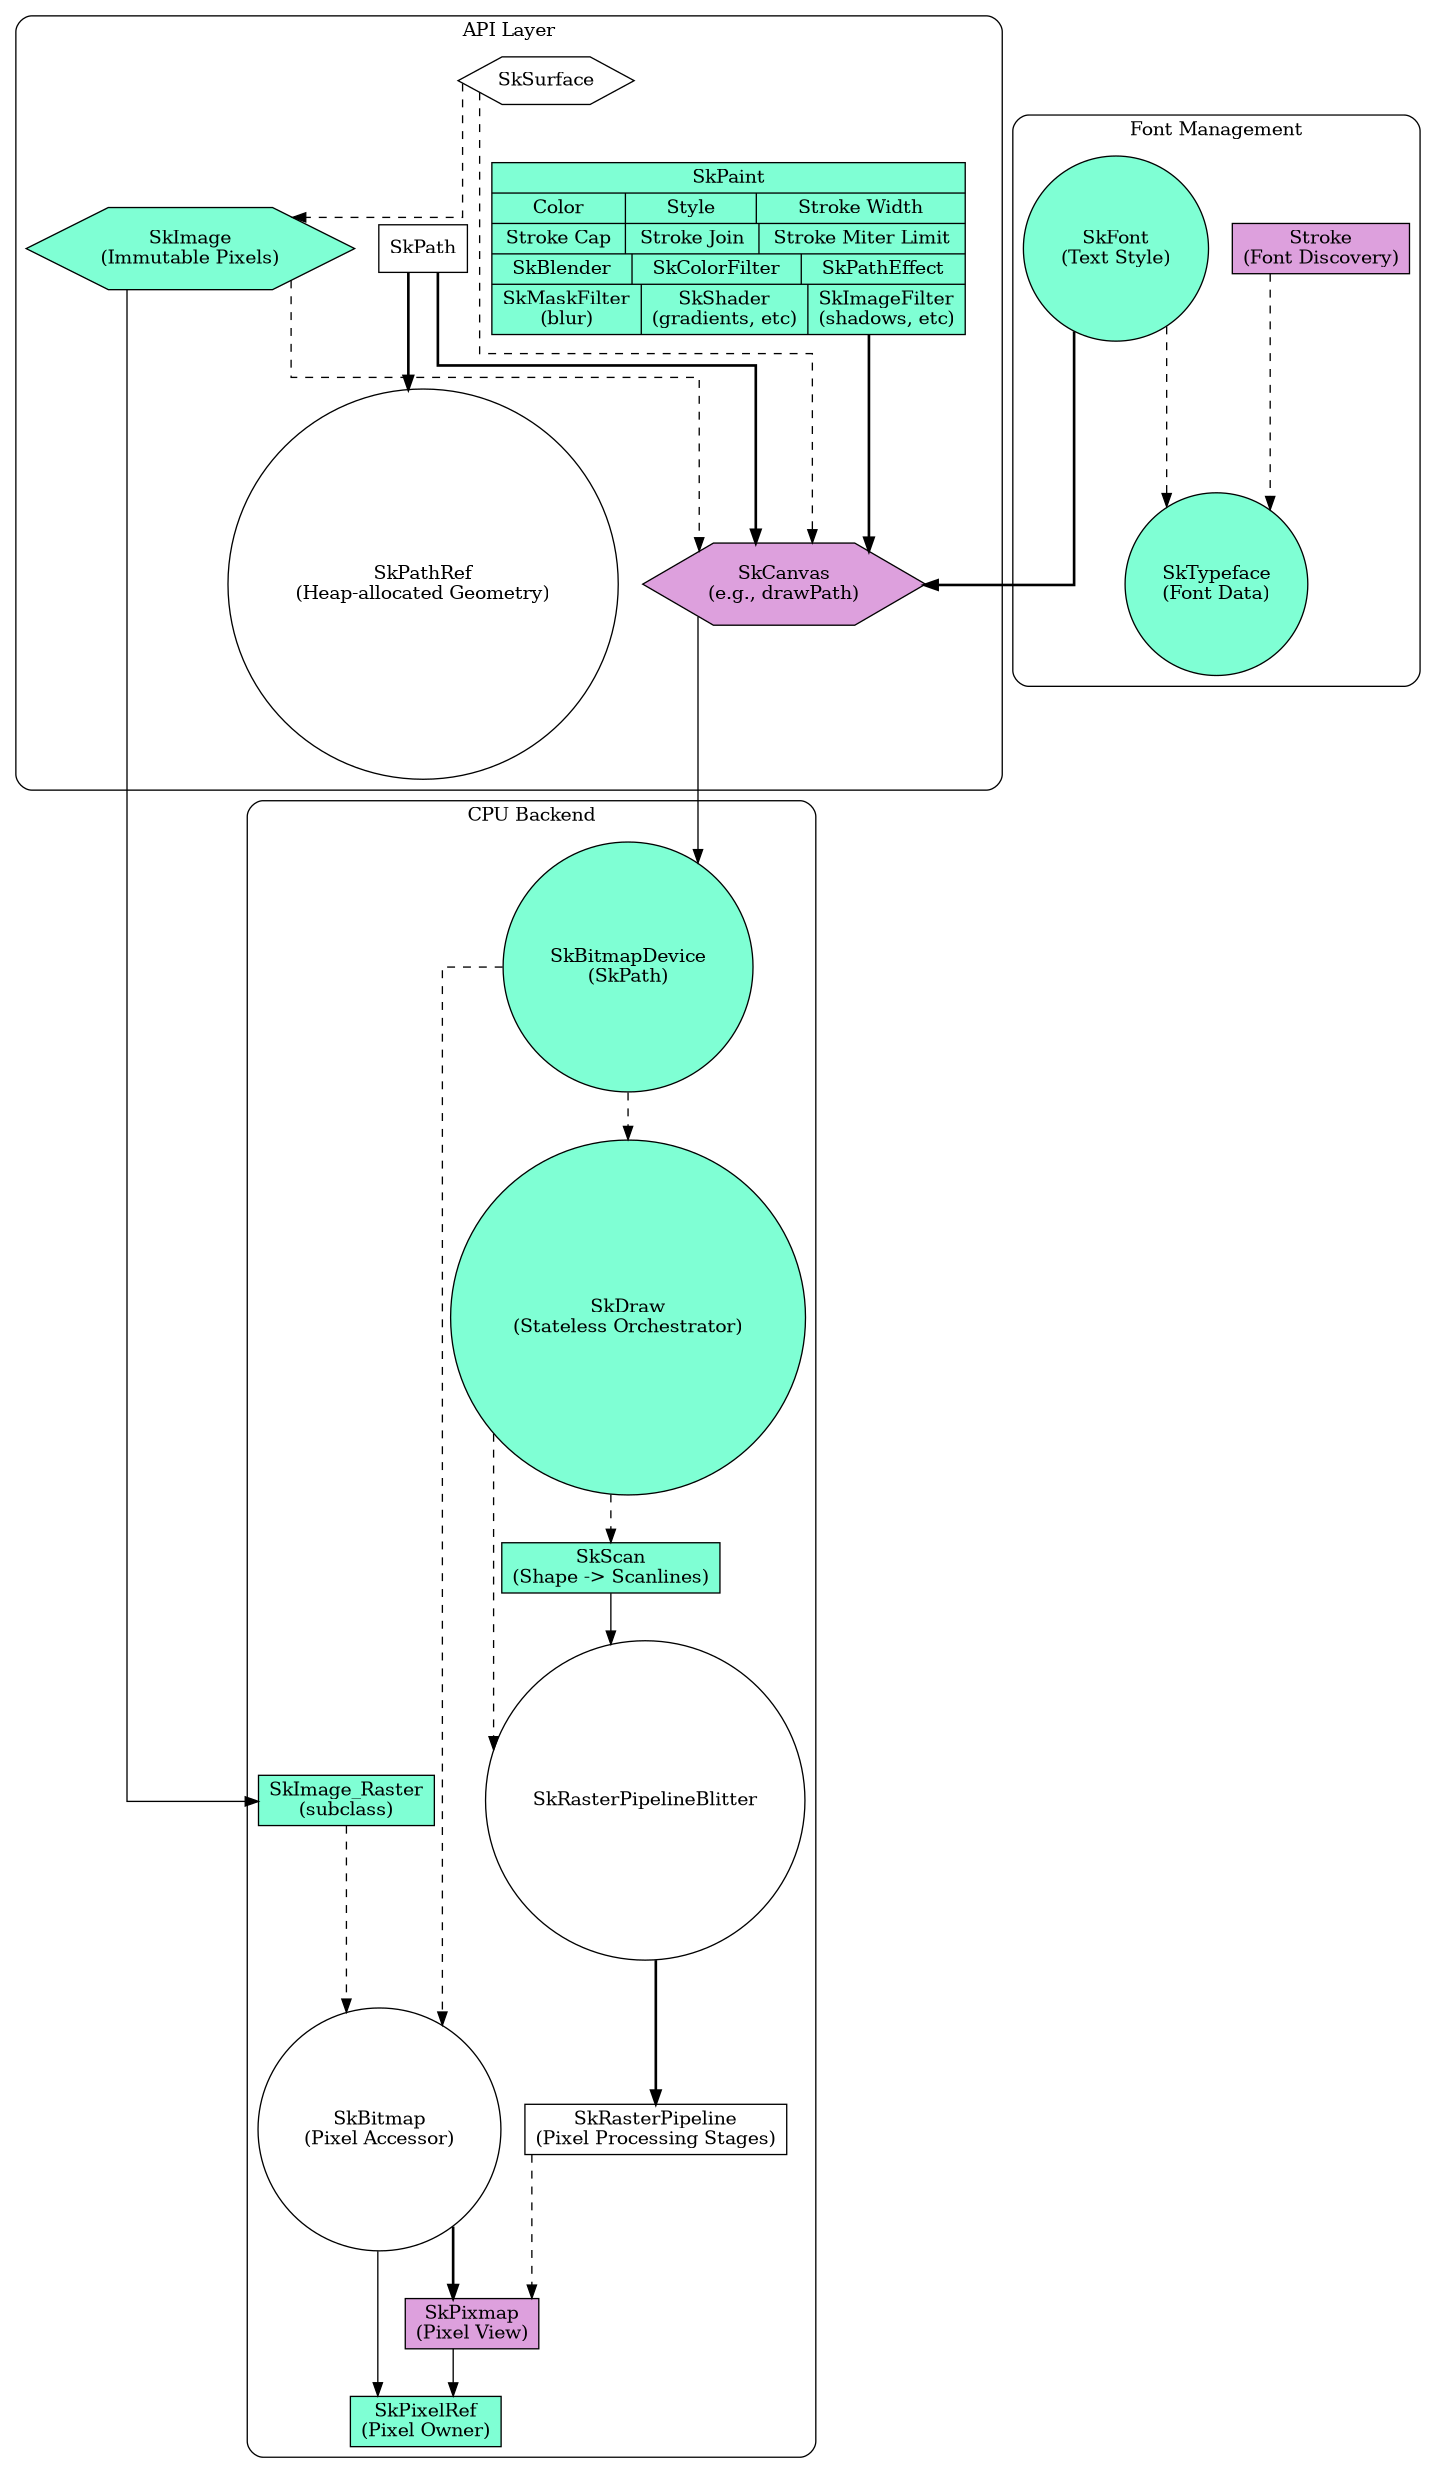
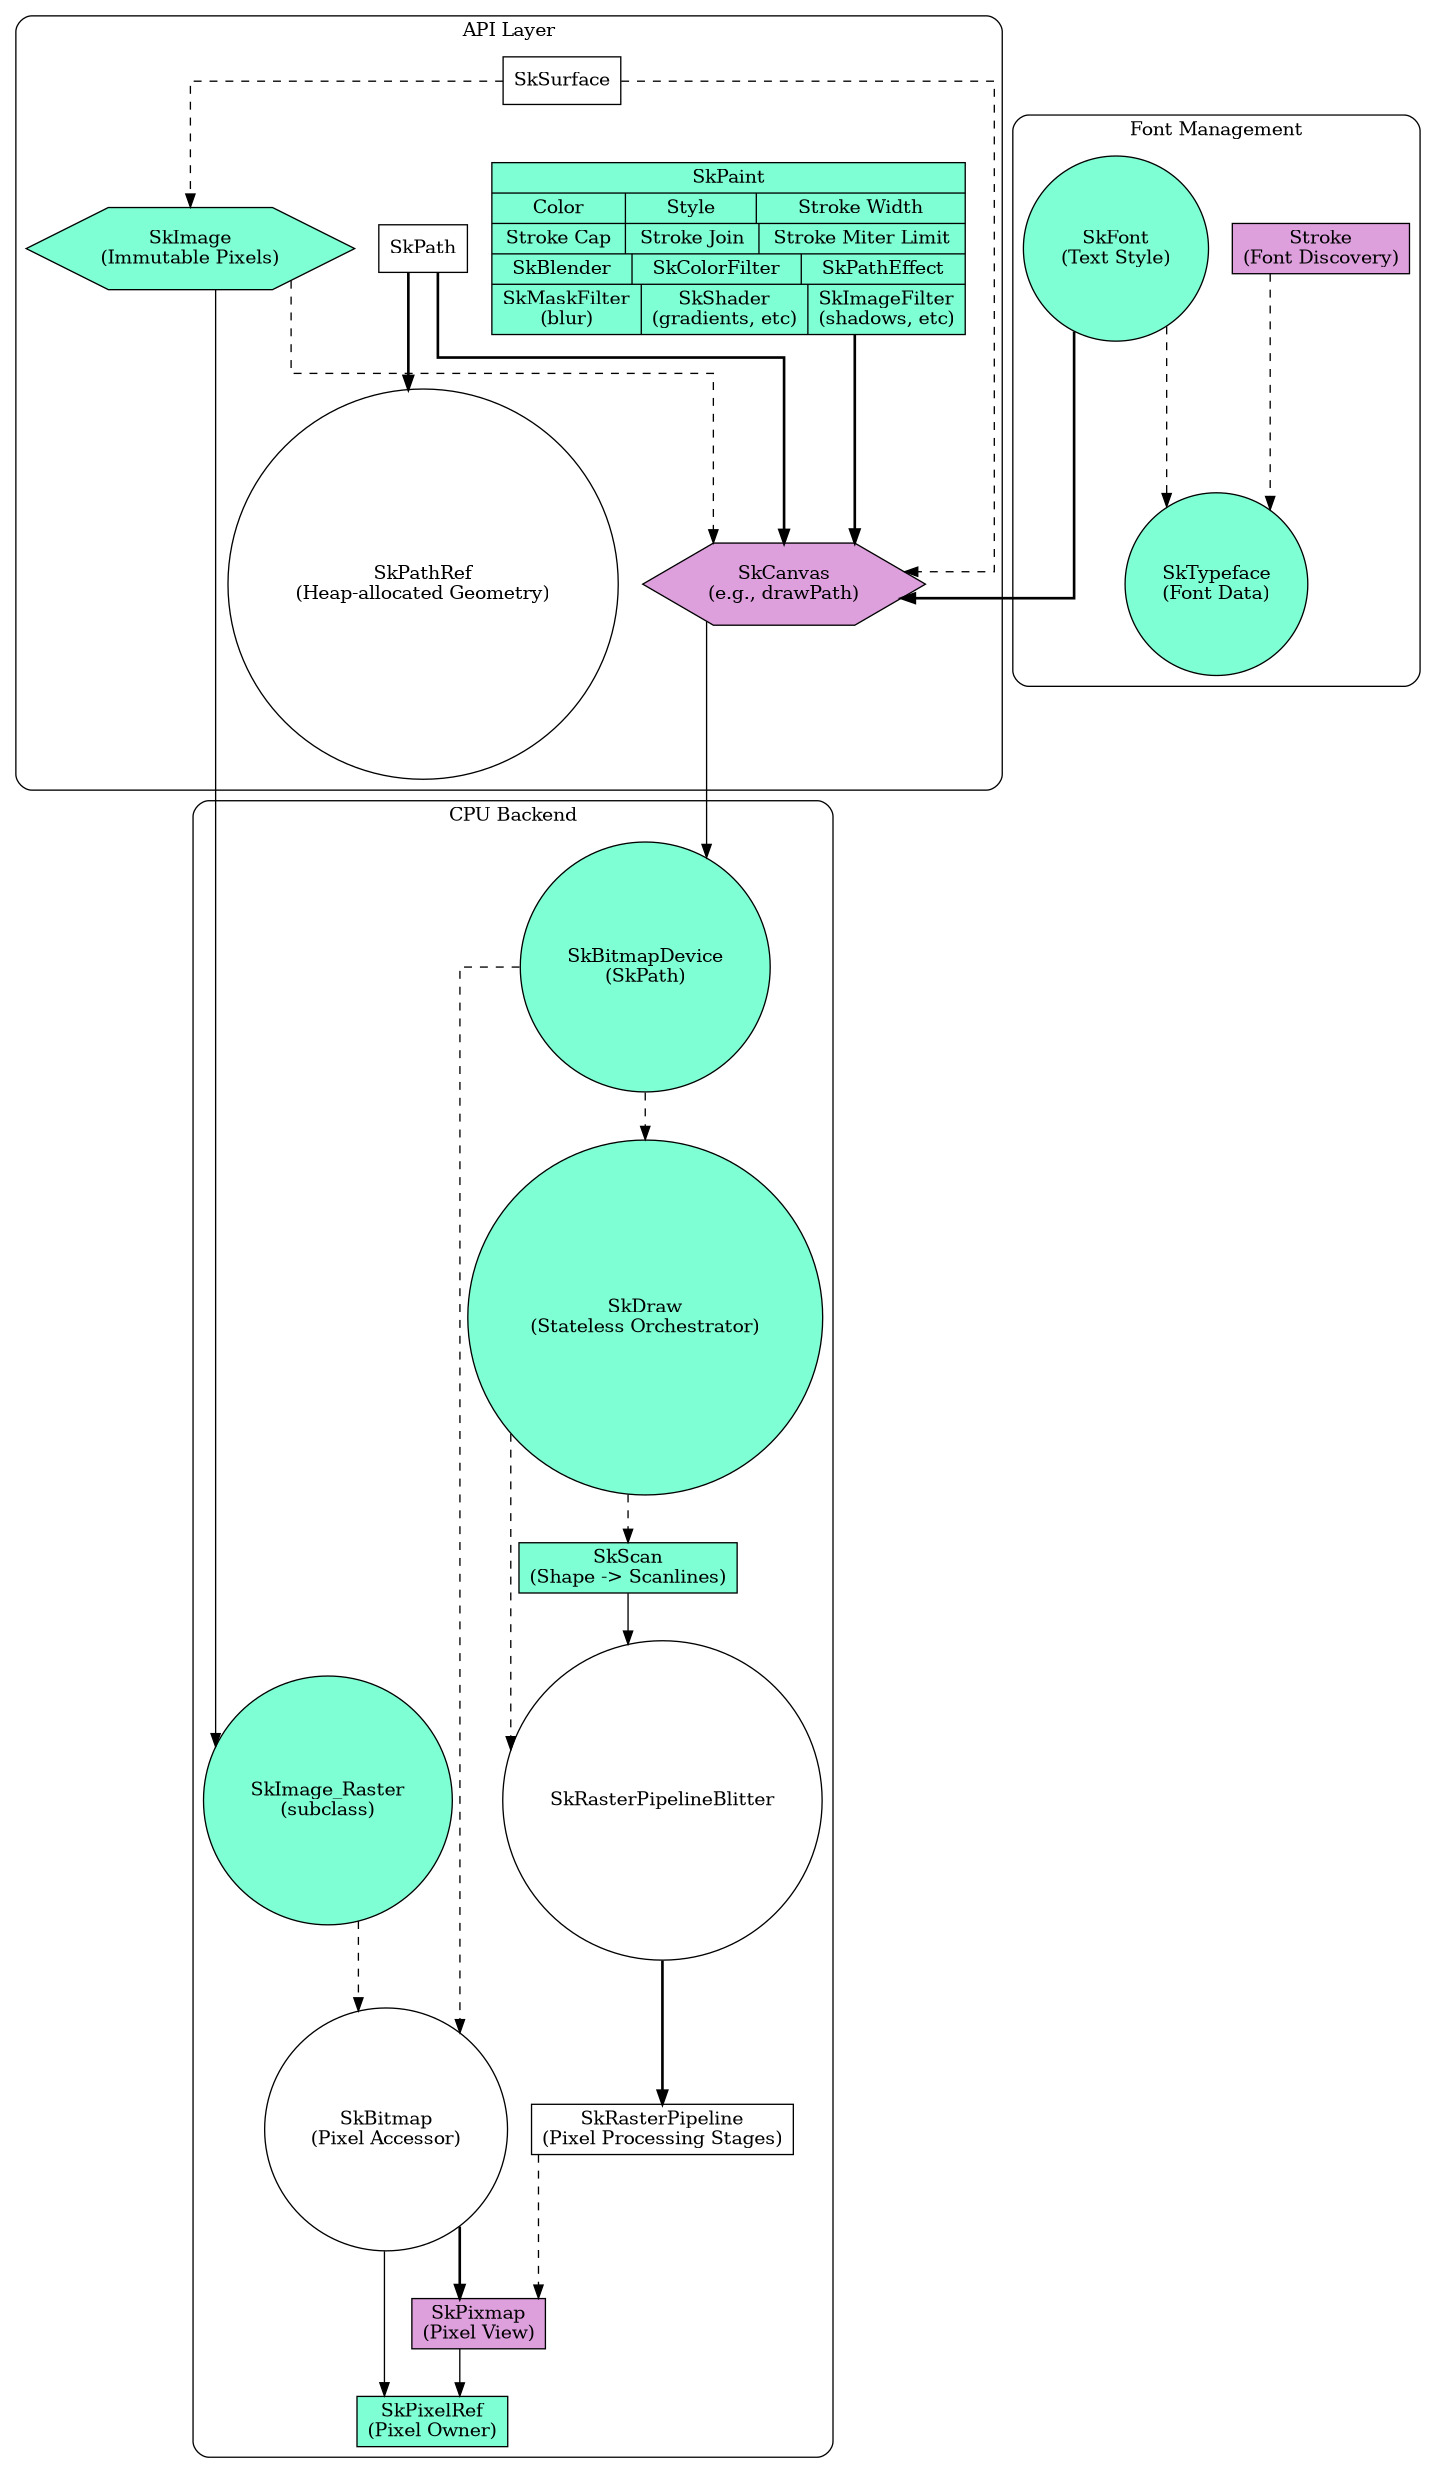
(546, 81) -> (562, 81)
(346, 1800) -> (328, 1800)
